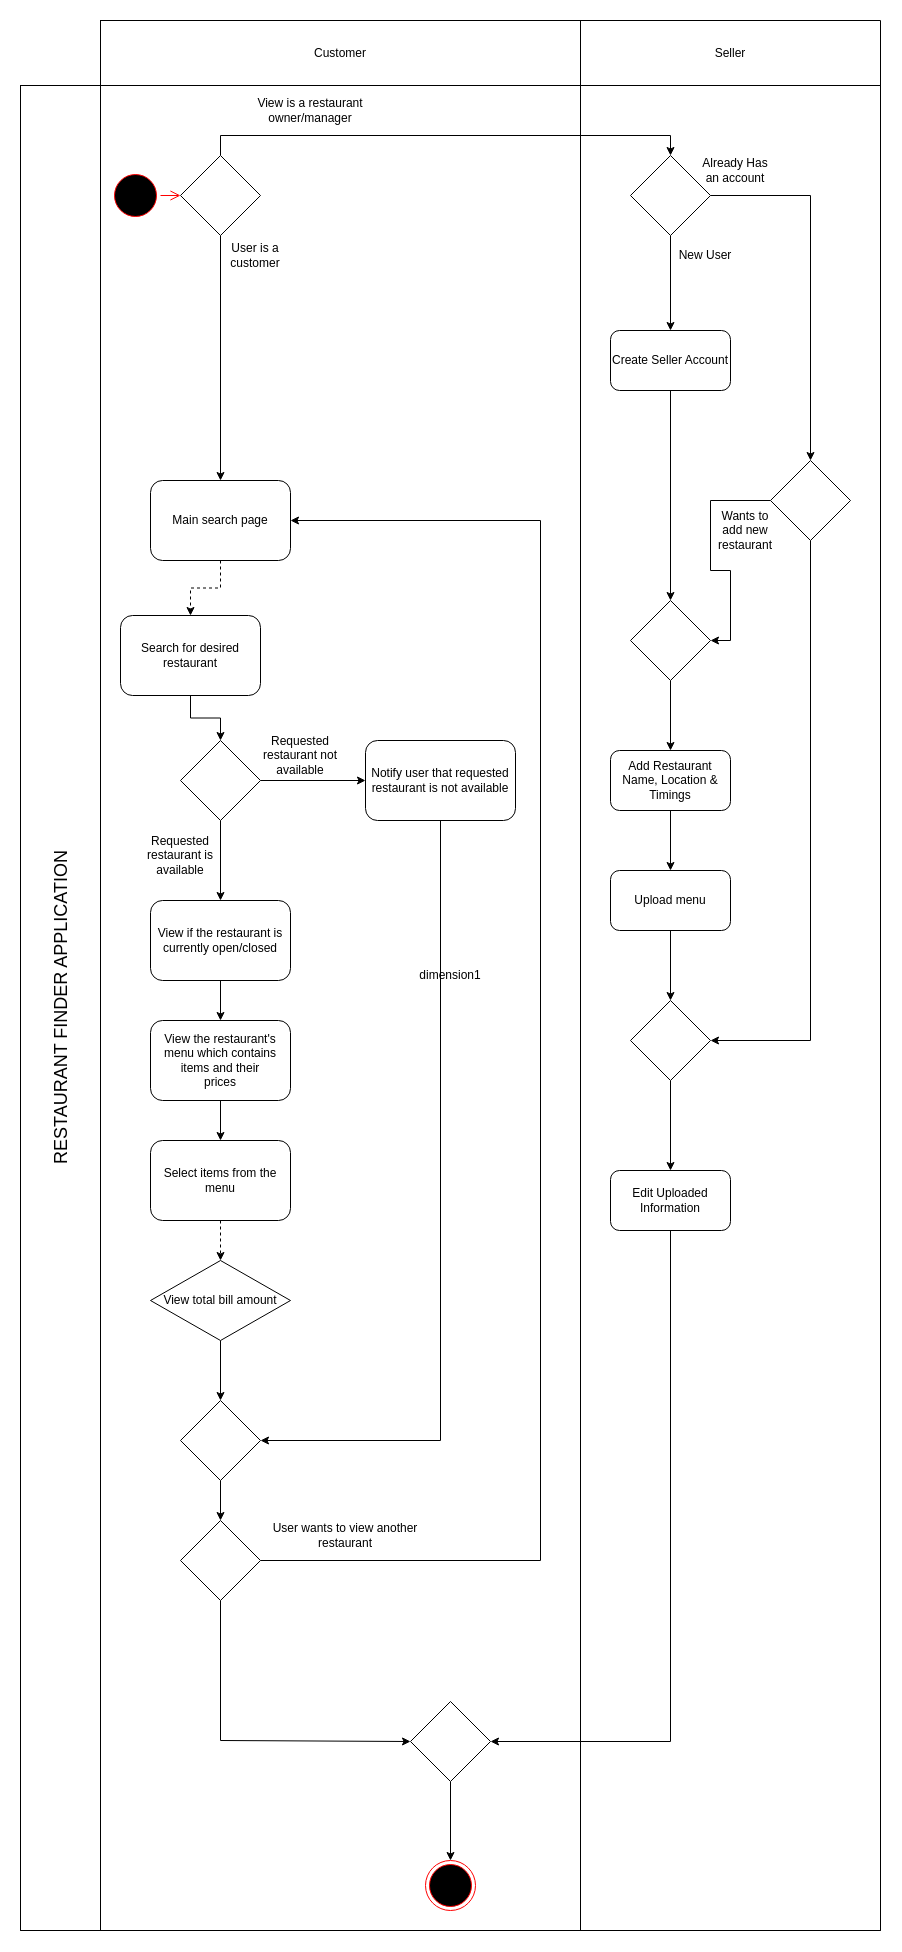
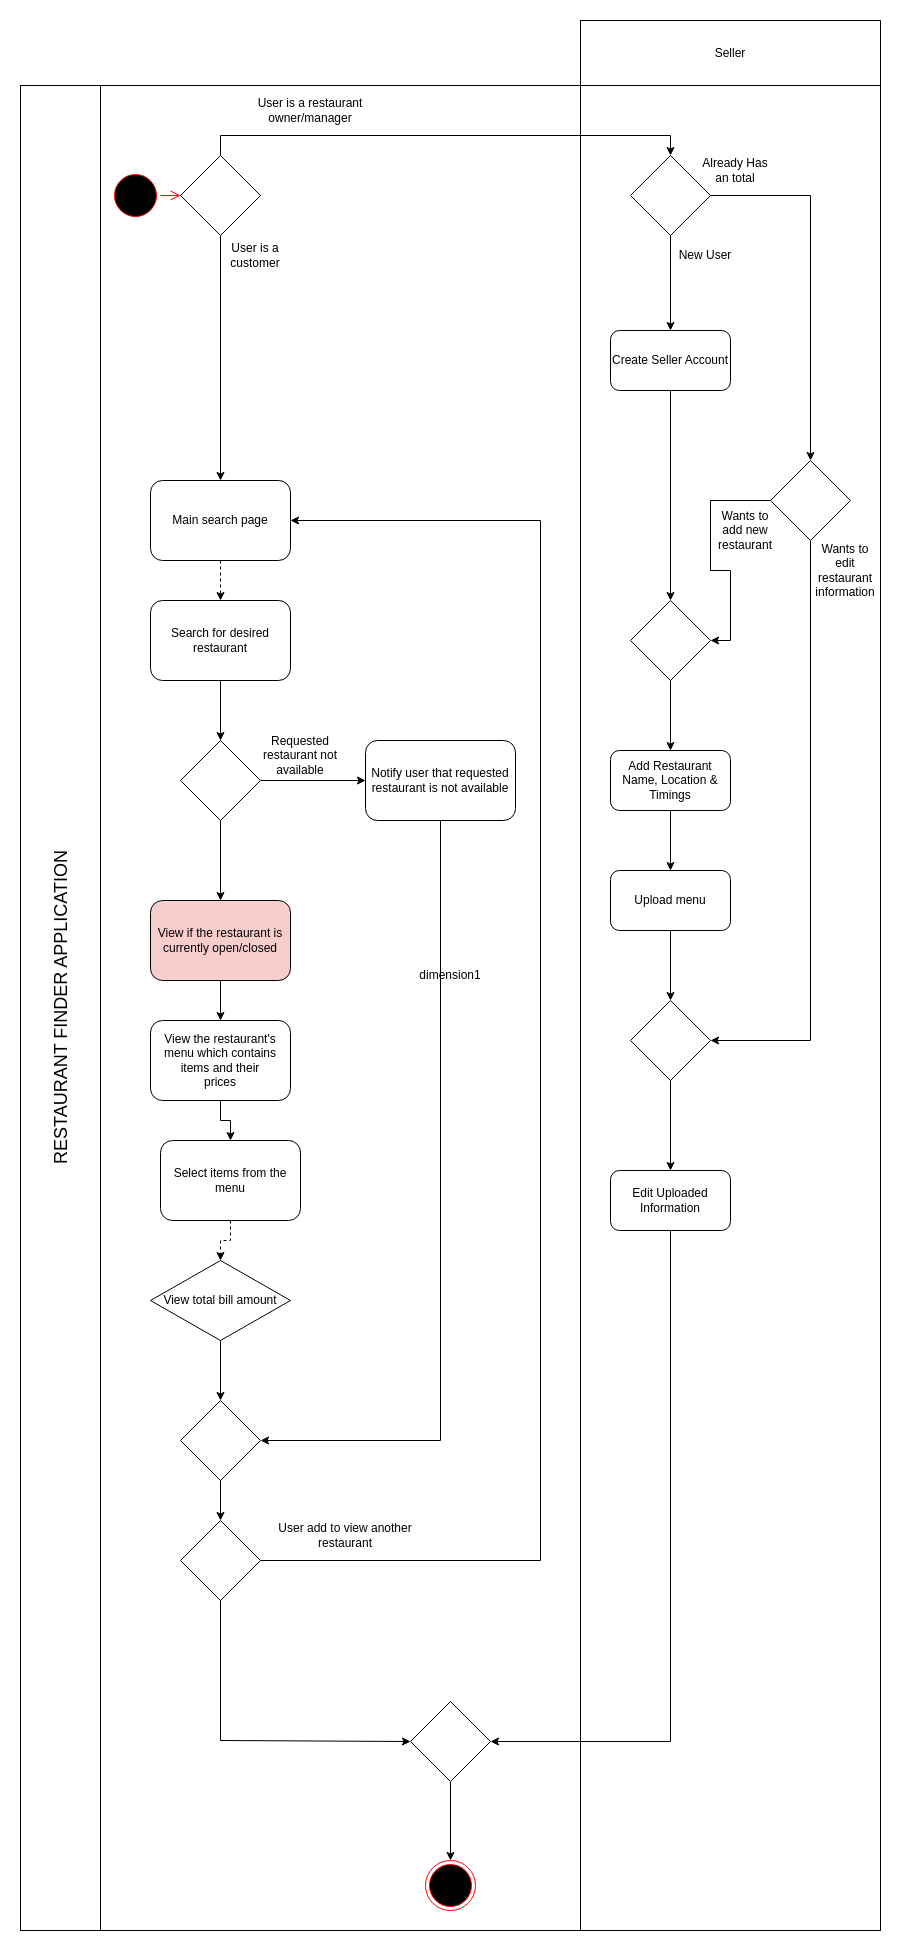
(341, 53) -> none
(311, 111) -> (311, 111)
(736, 171) -> (736, 171)
none -> (846, 571)
(191, 656) -> (221, 641)
(181, 856) -> none
(221, 941) -> (221, 941)
(221, 1181) -> (231, 1181)
(346, 1536) -> (346, 1536)
